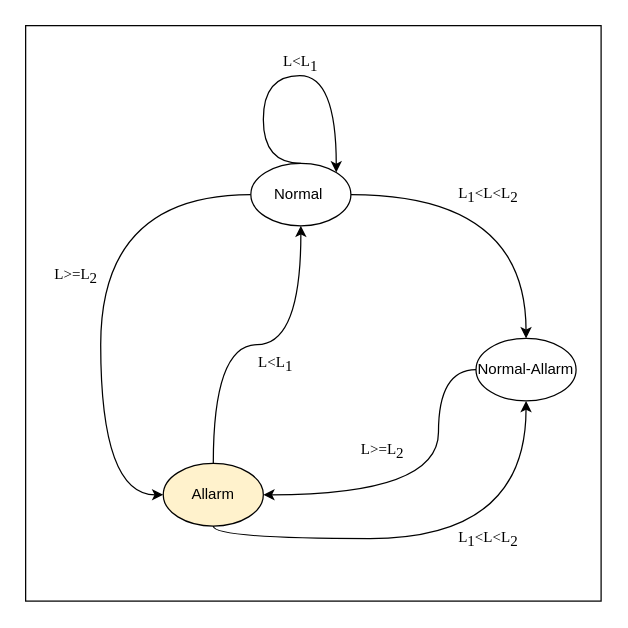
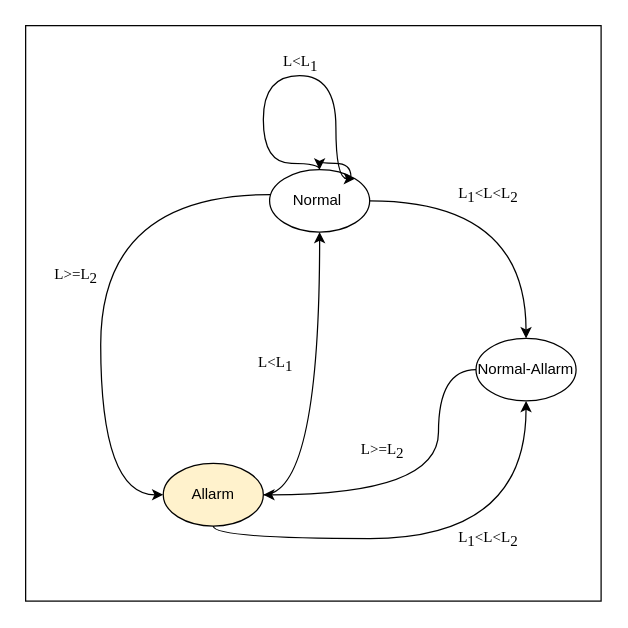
(301, 194) -> (319, 201)
